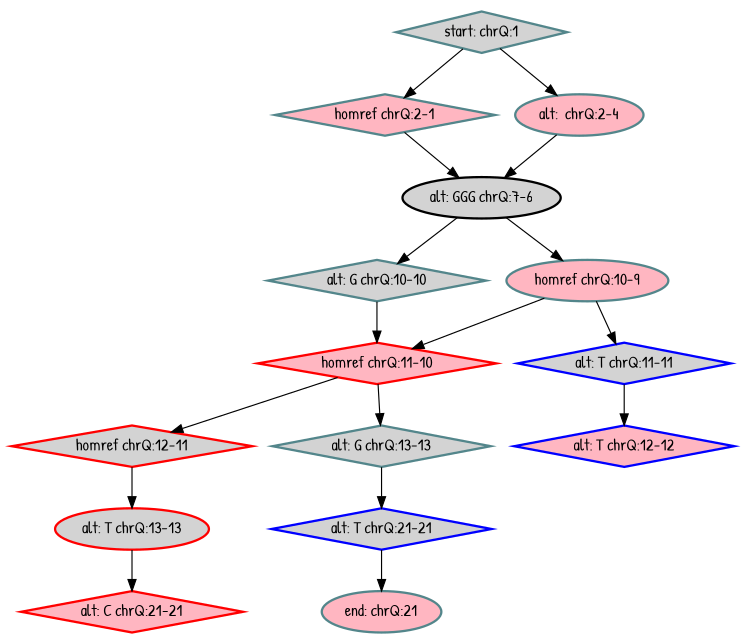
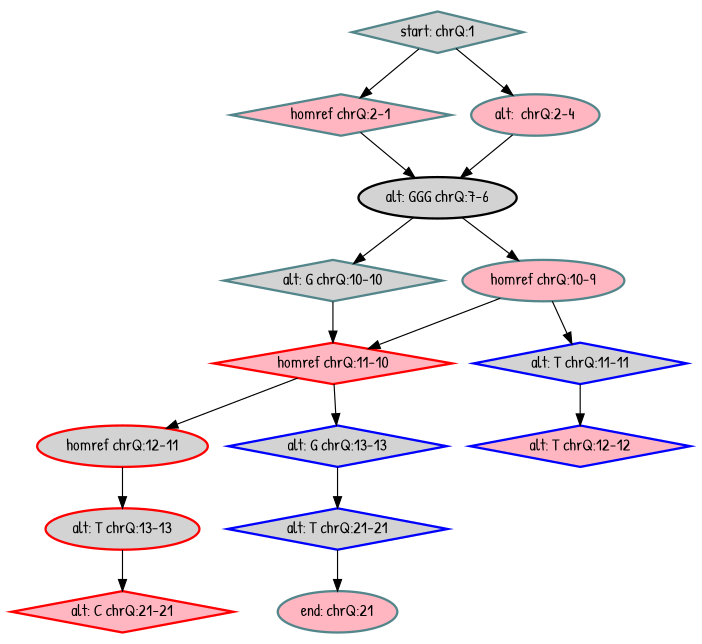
(132, 446) -> (122, 446)
(382, 446) -> (338, 446)
